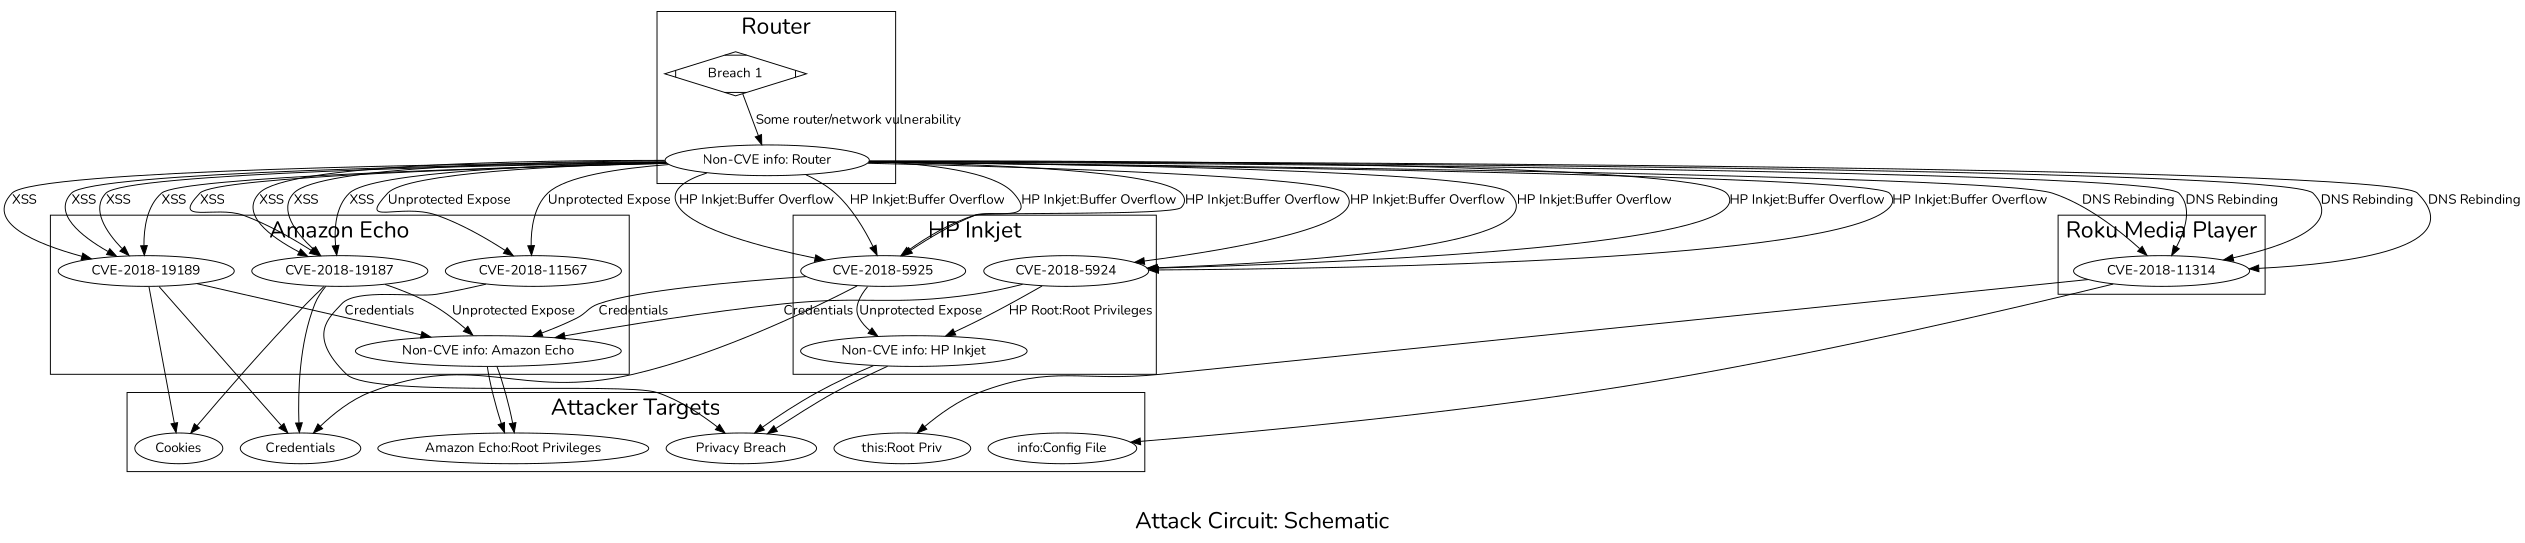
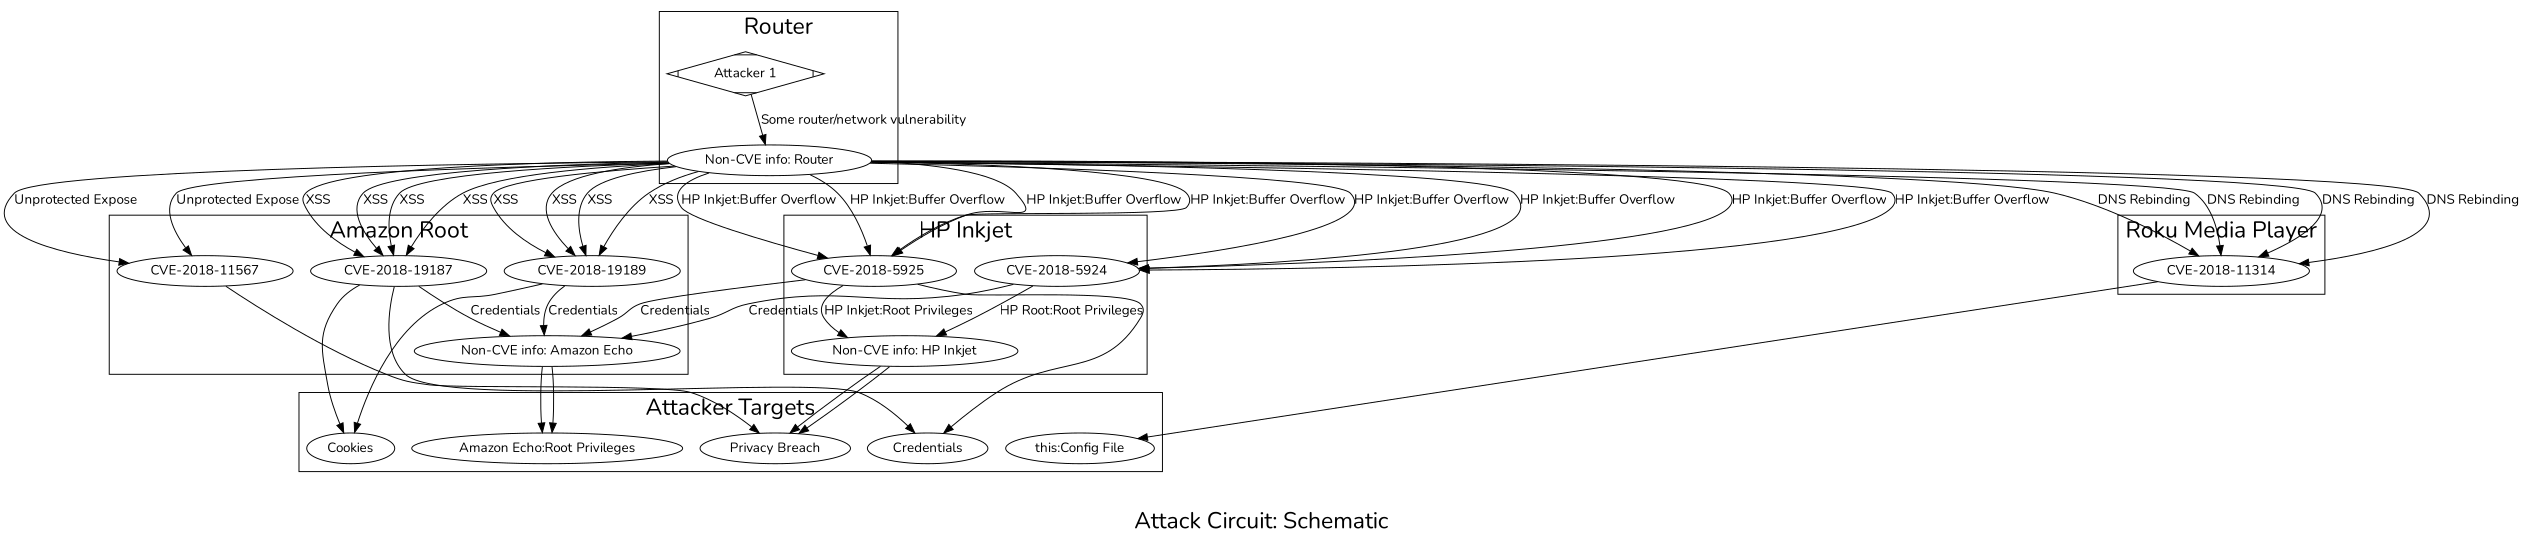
(736, 74) -> (746, 74)
(340, 231) -> (399, 231)
(514, 311) -> (506, 311)
(921, 311) -> (899, 311)
(220, 356) -> none
(902, 448) -> none
(1062, 448) -> (1080, 448)
